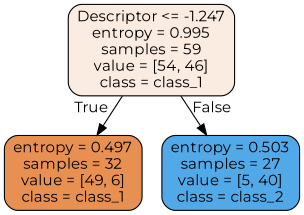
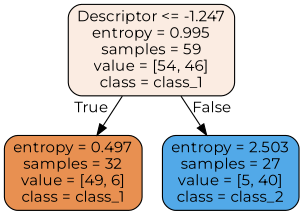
(231, 173) -> (231, 173)
